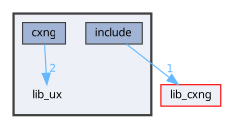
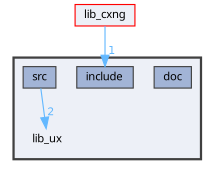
(44, 33) -> (40, 77)
(144, 58) -> (105, 41)
none -> (173, 77)
